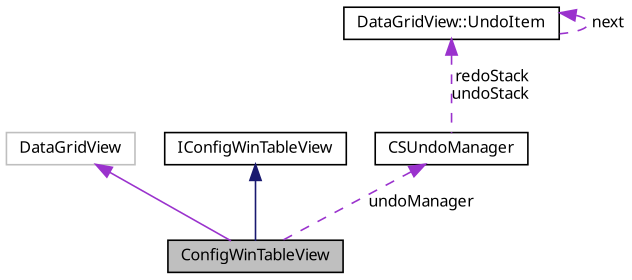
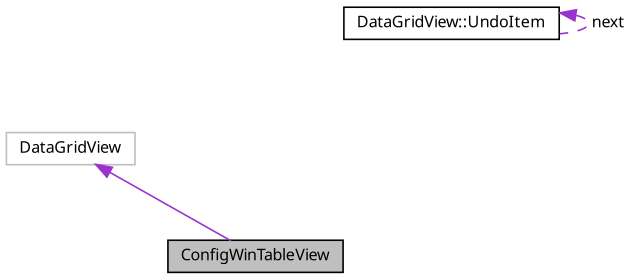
(256, 149) -> none
(452, 149) -> none
